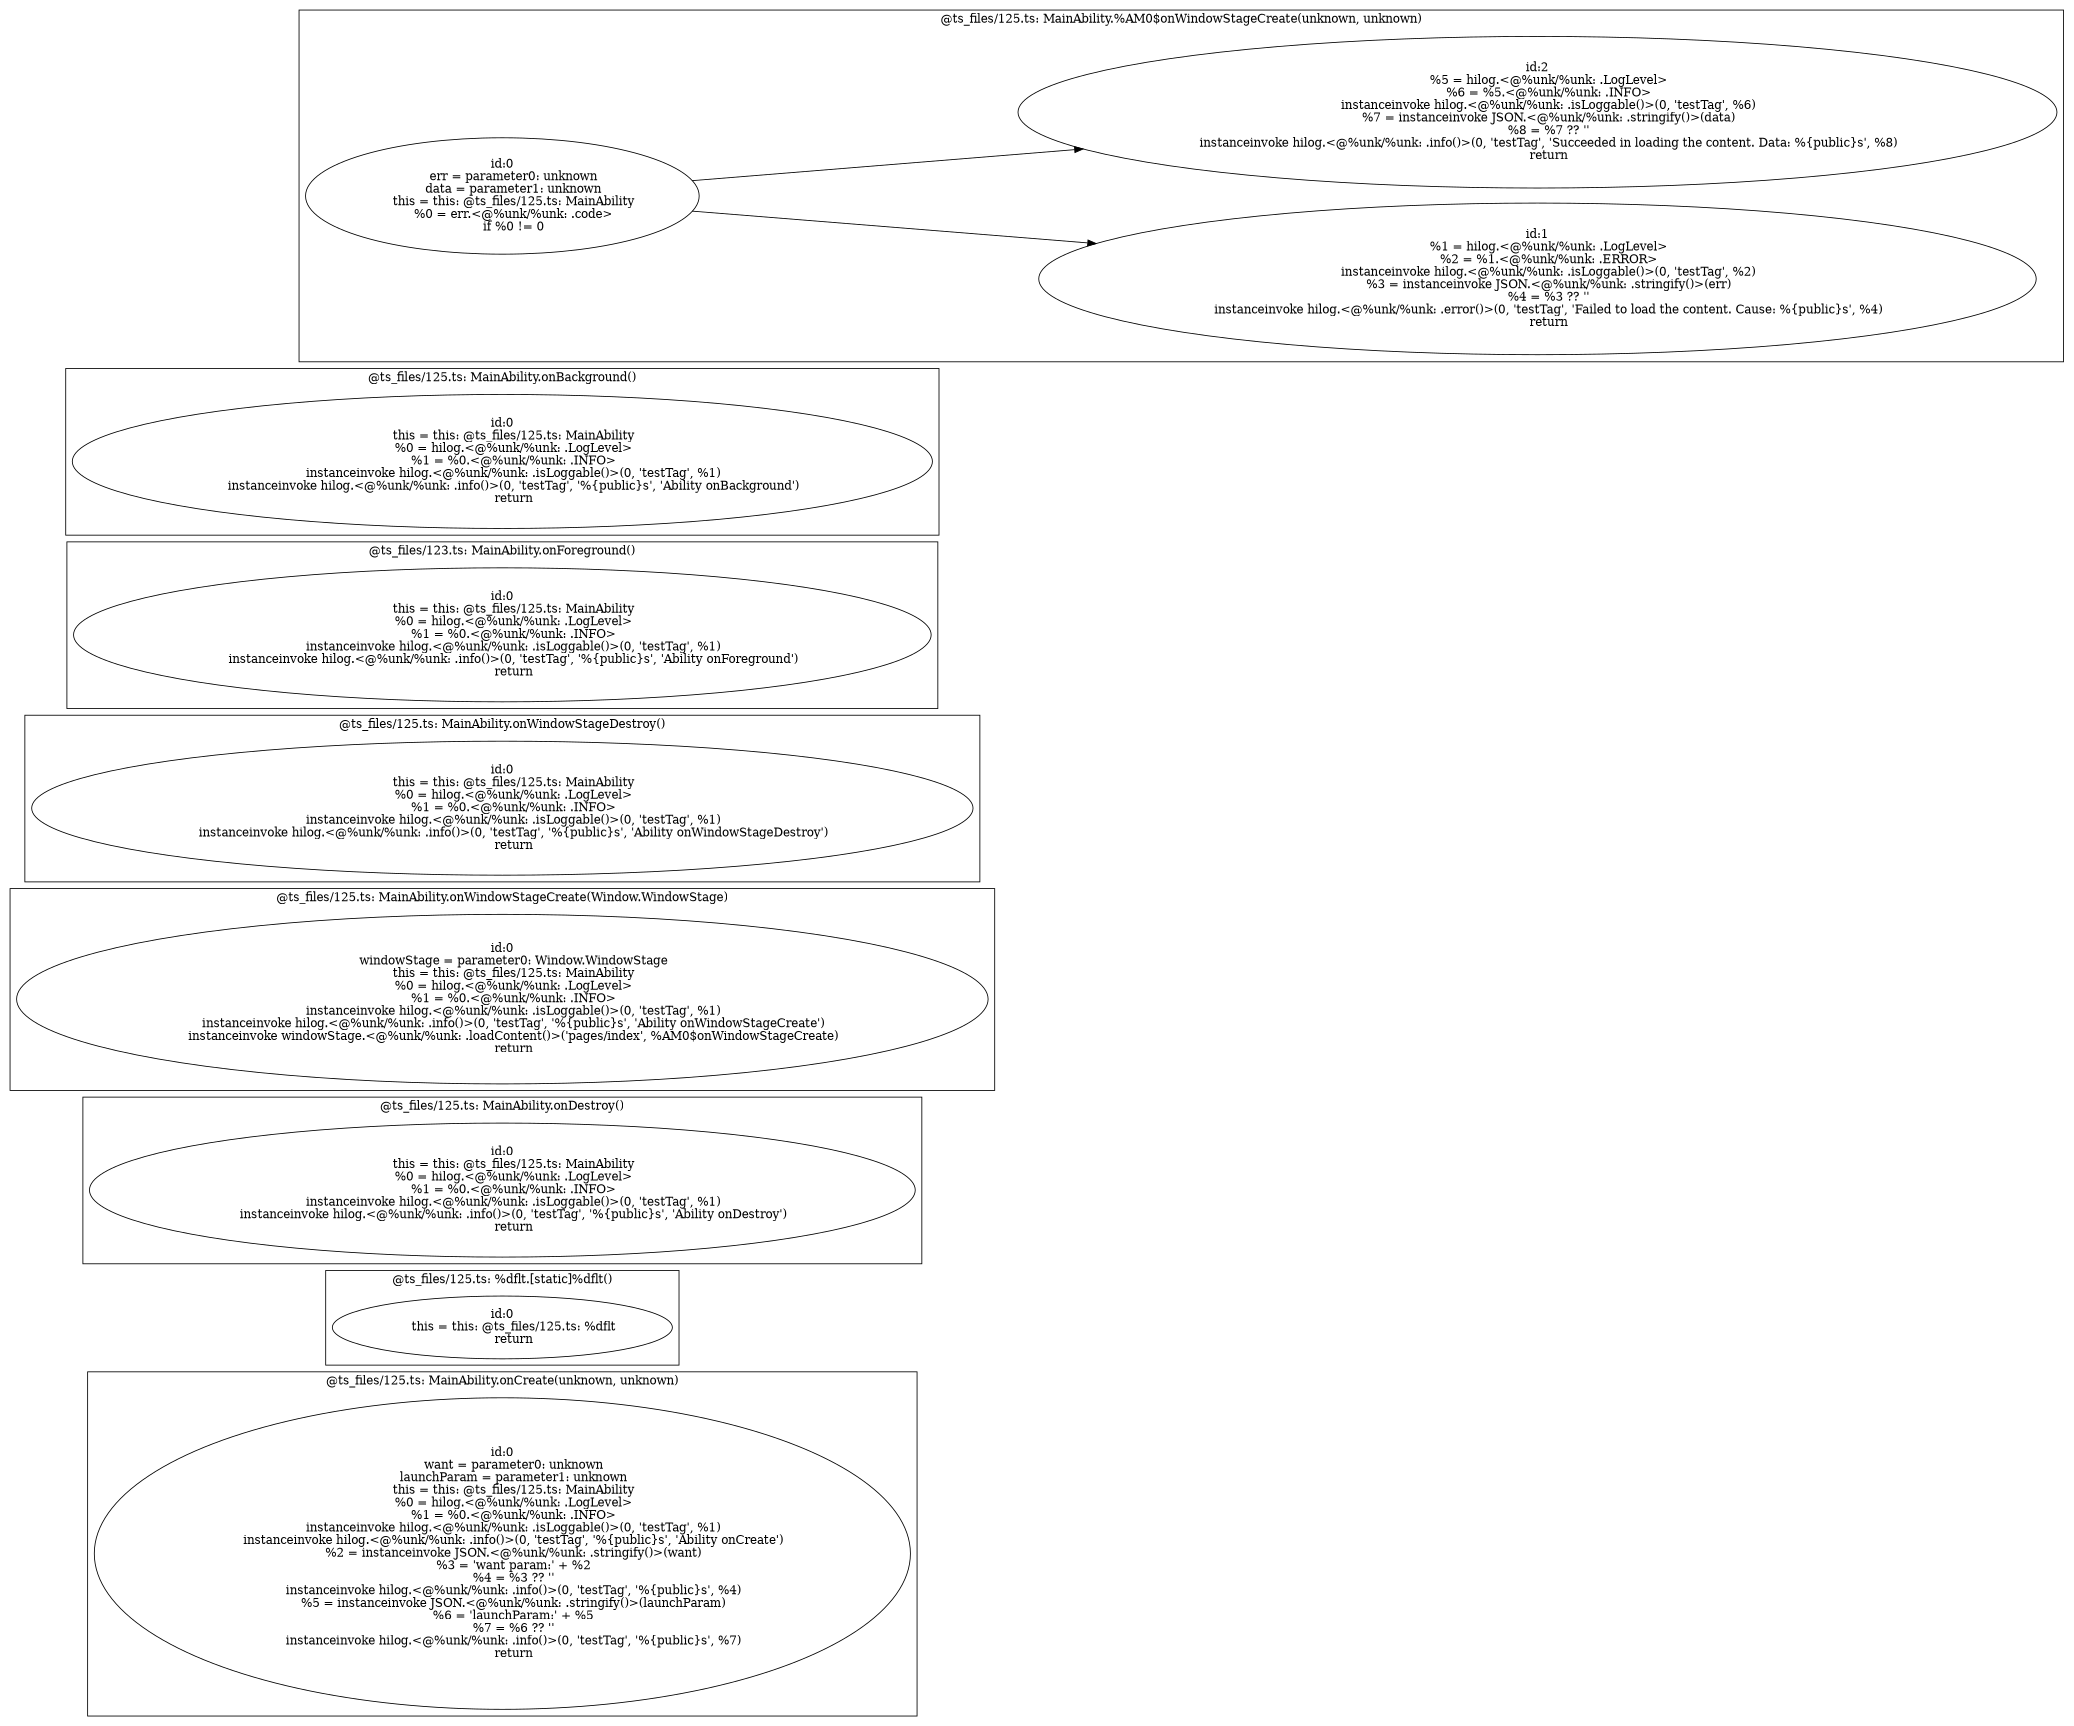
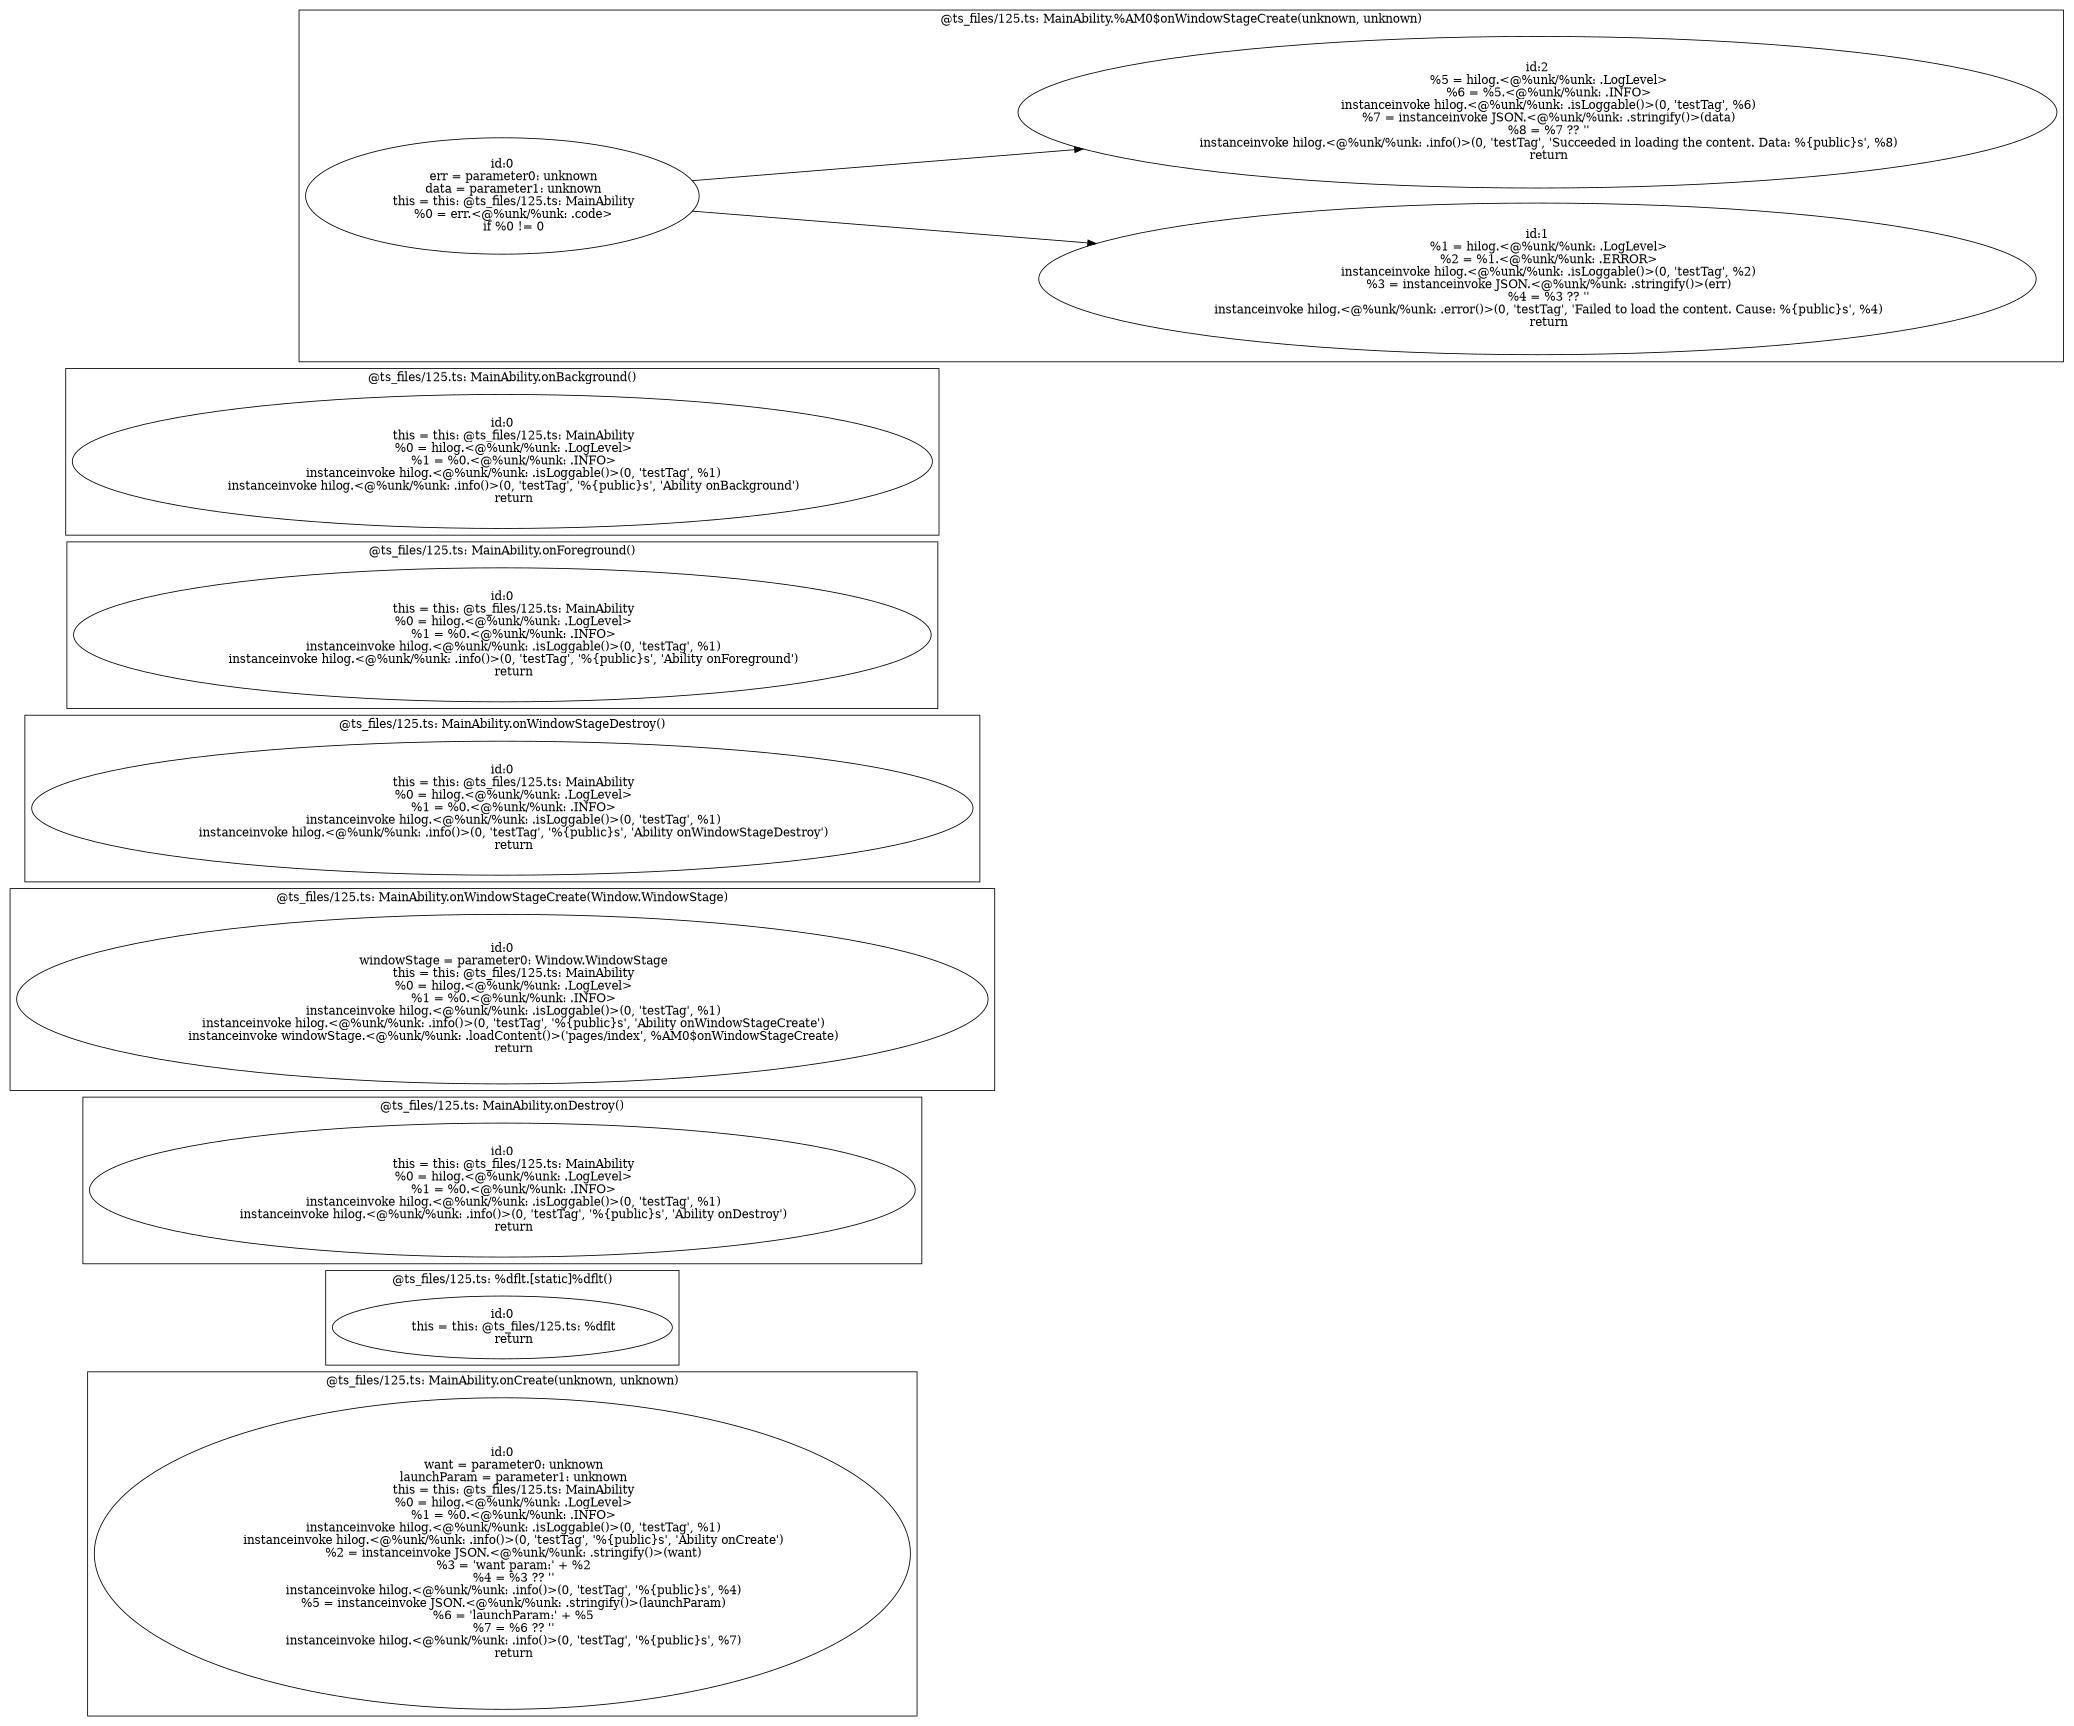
(502, 551) -> (502, 551)
